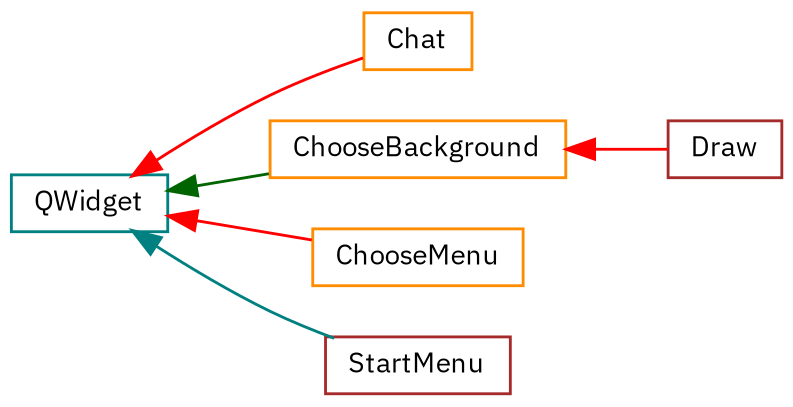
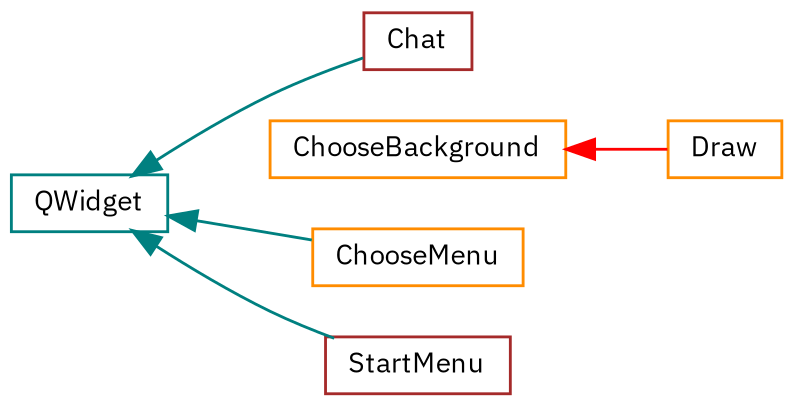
(418, 41) -> (418, 41)
(256, 102) -> (256, 102)
(725, 149) -> (725, 149)
(233, 180) -> none
(254, 230) -> (254, 230)
